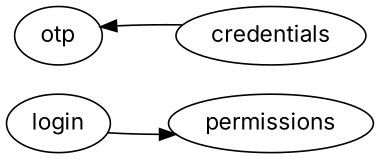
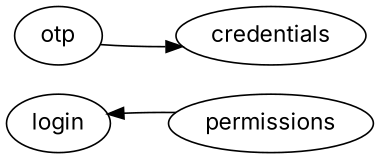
(150, 25) -> (133, 46)
(133, 134) -> (150, 113)
